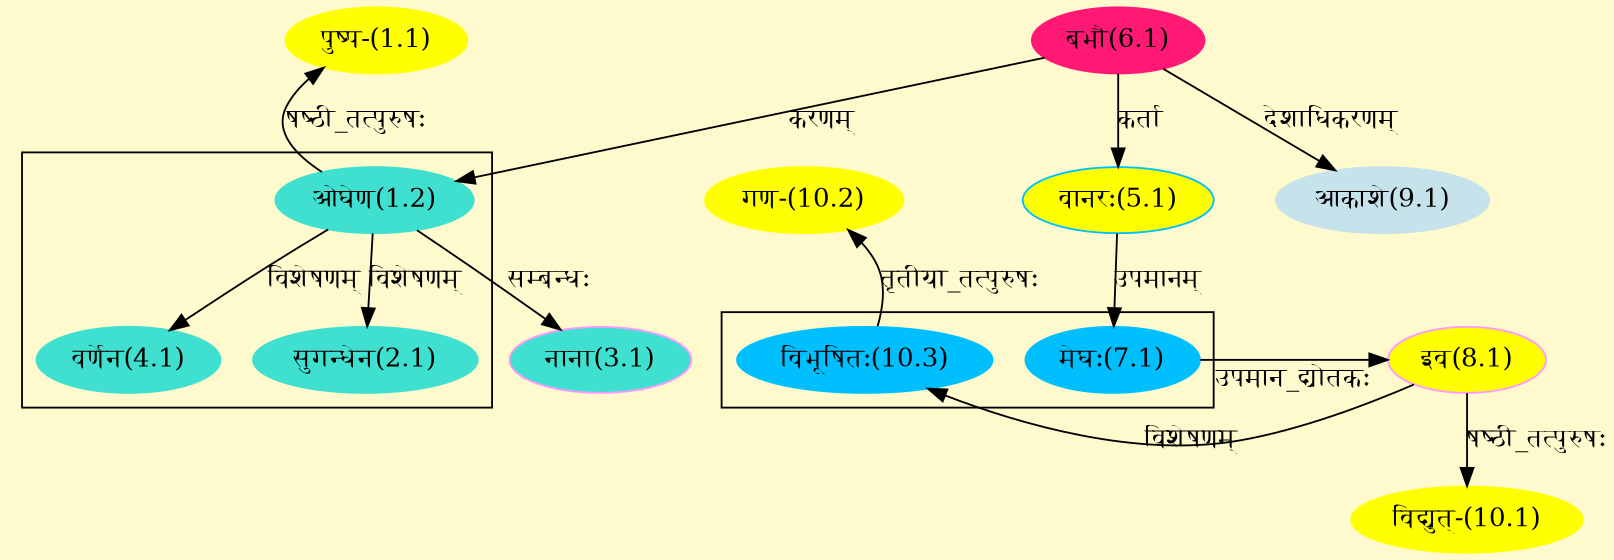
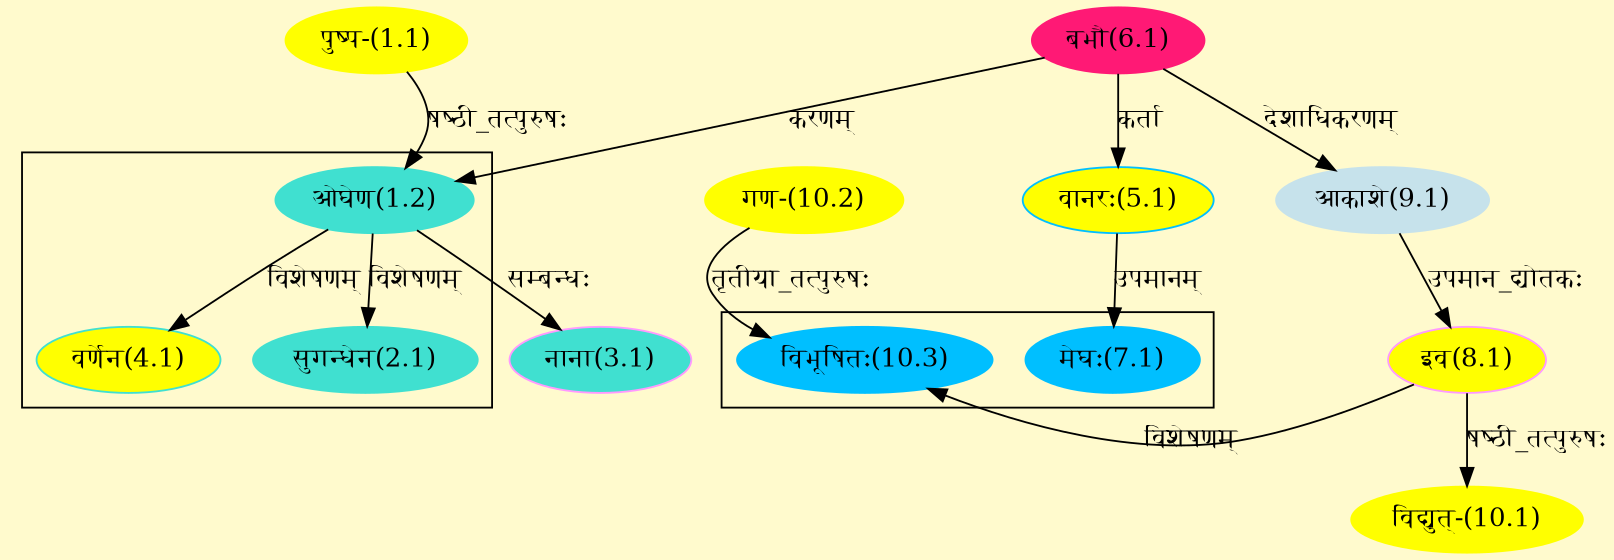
(284, 129) -> (427, 111)
(882, 282) -> (708, 280)
(129, 360) -> (129, 360)
(1285, 360) -> (1421, 272)
